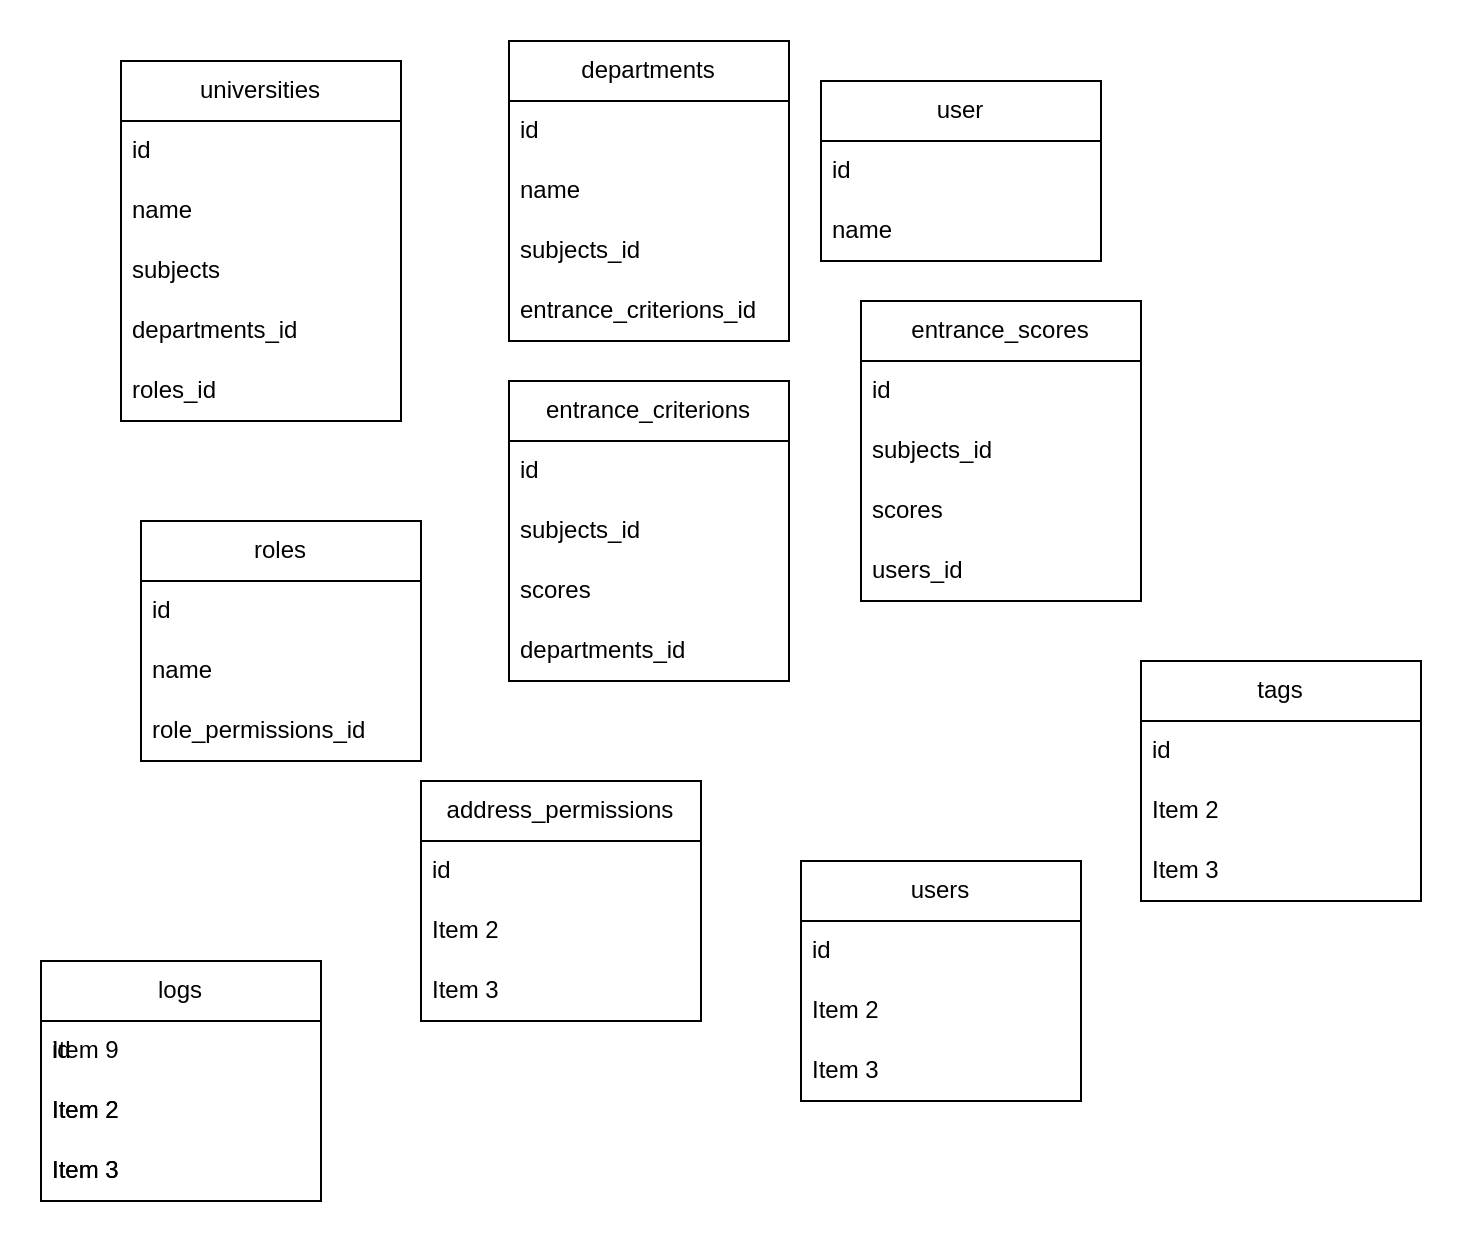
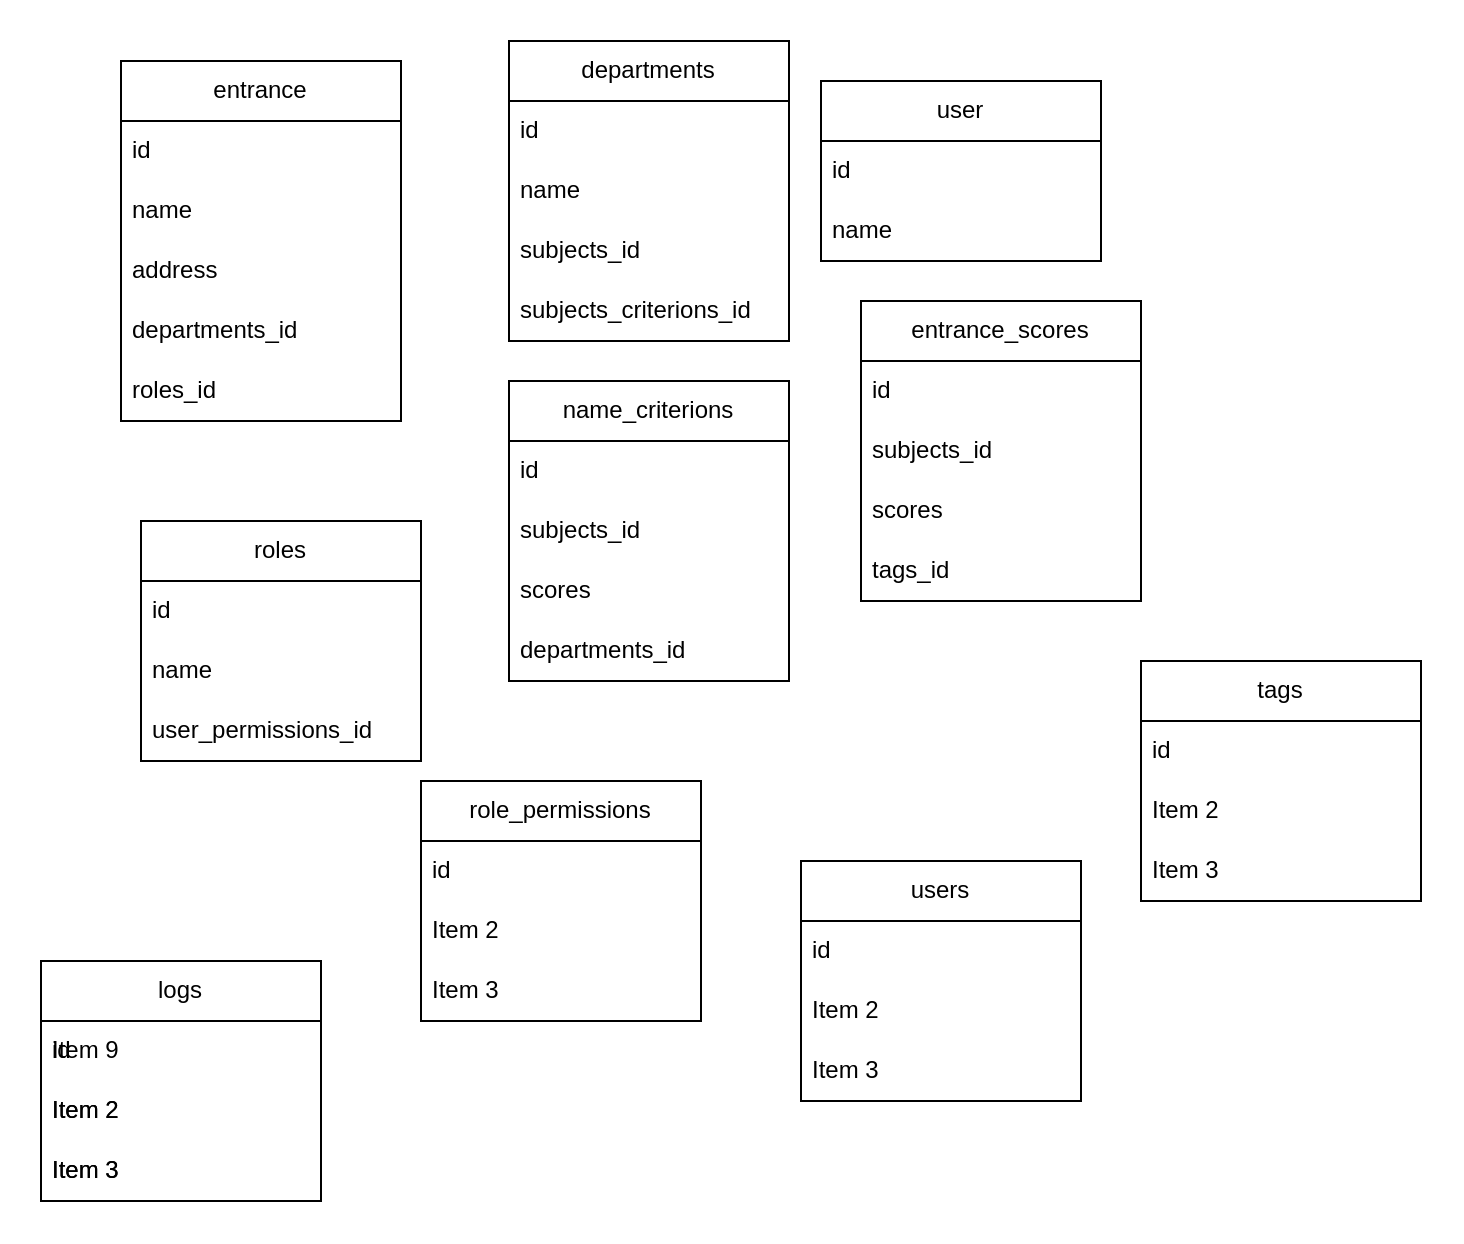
(261, 91) -> (261, 91)
(187, 271) -> (180, 271)
(651, 311) -> (651, 311)
(649, 411) -> (649, 411)
(924, 571) -> (917, 571)
(268, 731) -> (271, 731)
(561, 811) -> (561, 811)
